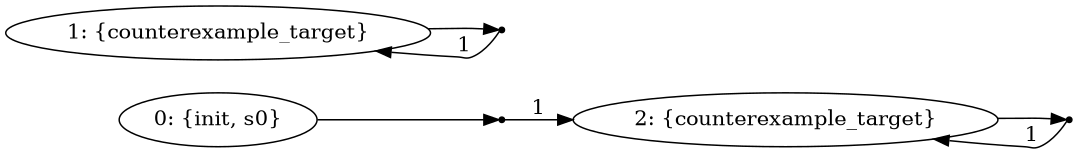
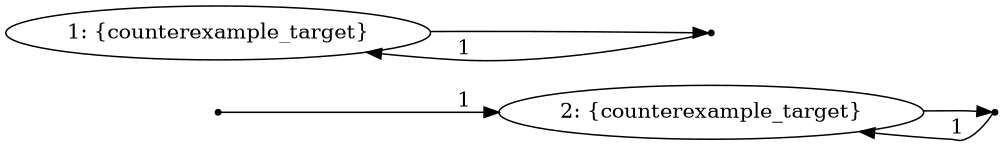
(218, 120) -> none
